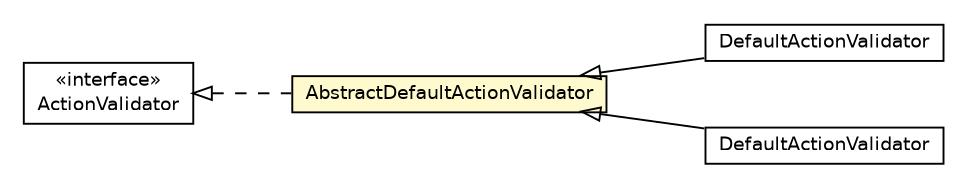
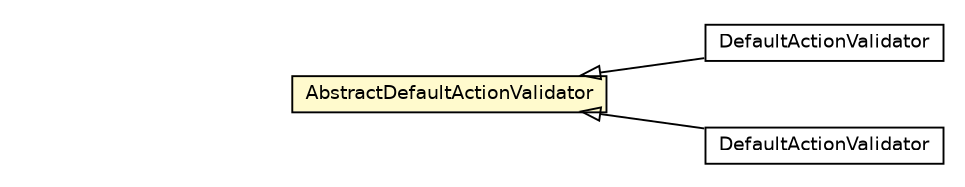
(108, 93) -> none
